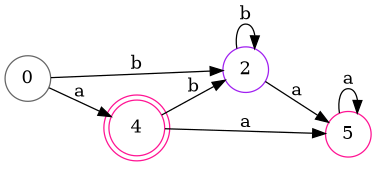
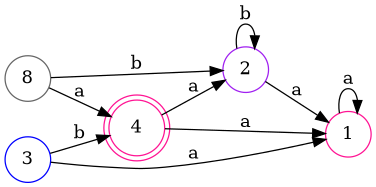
(28, 79) -> (28, 79)
(194, 87) -> (194, 87)
(348, 134) -> (348, 134)
none -> (28, 160)
